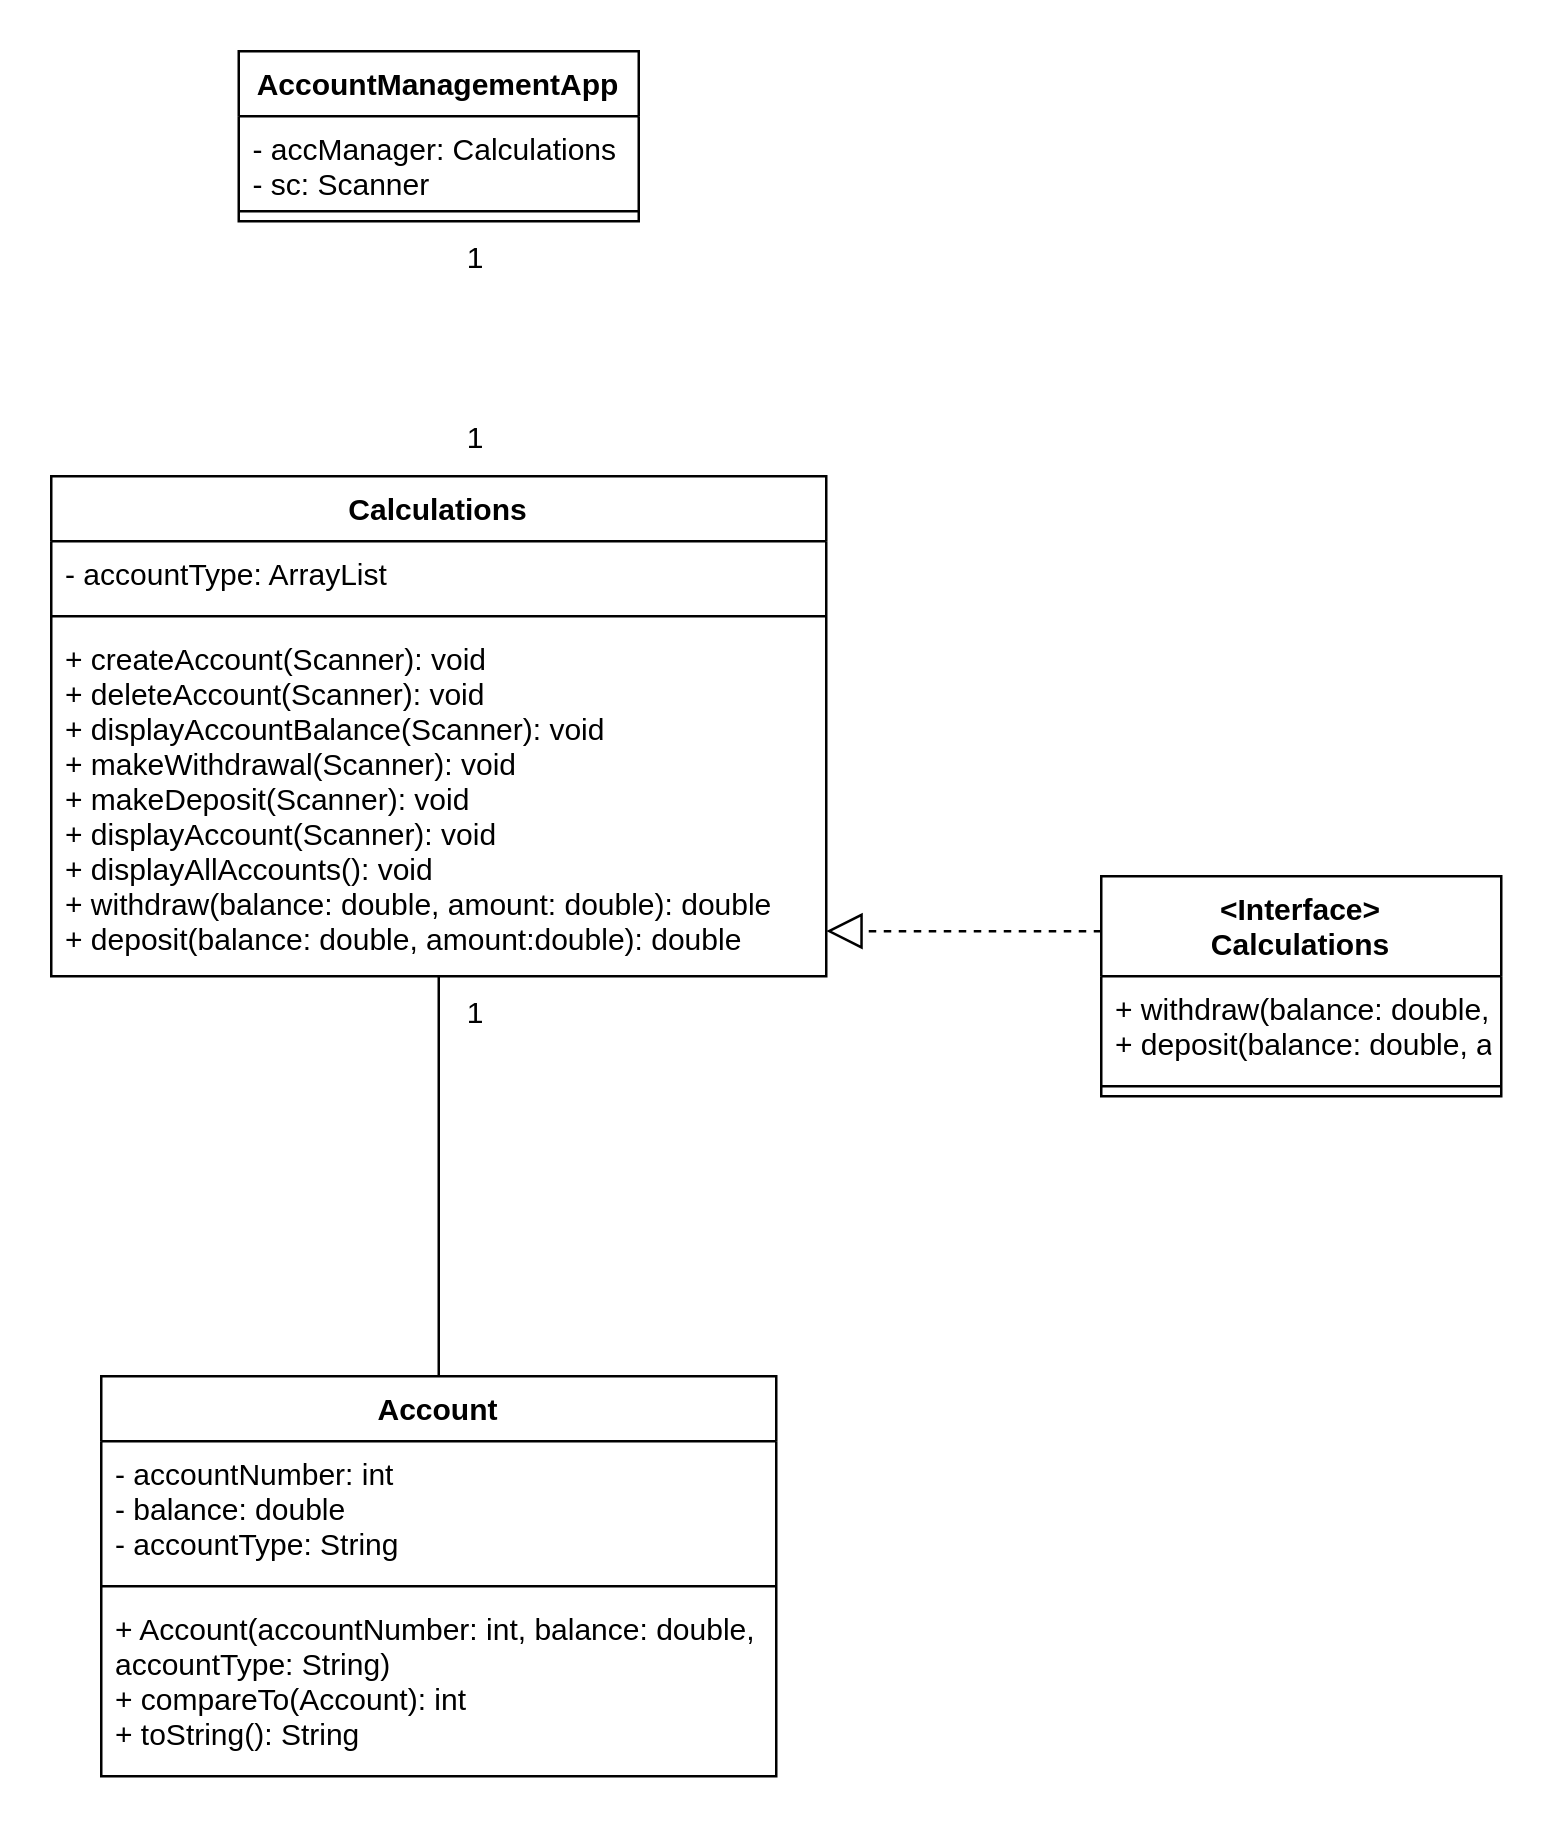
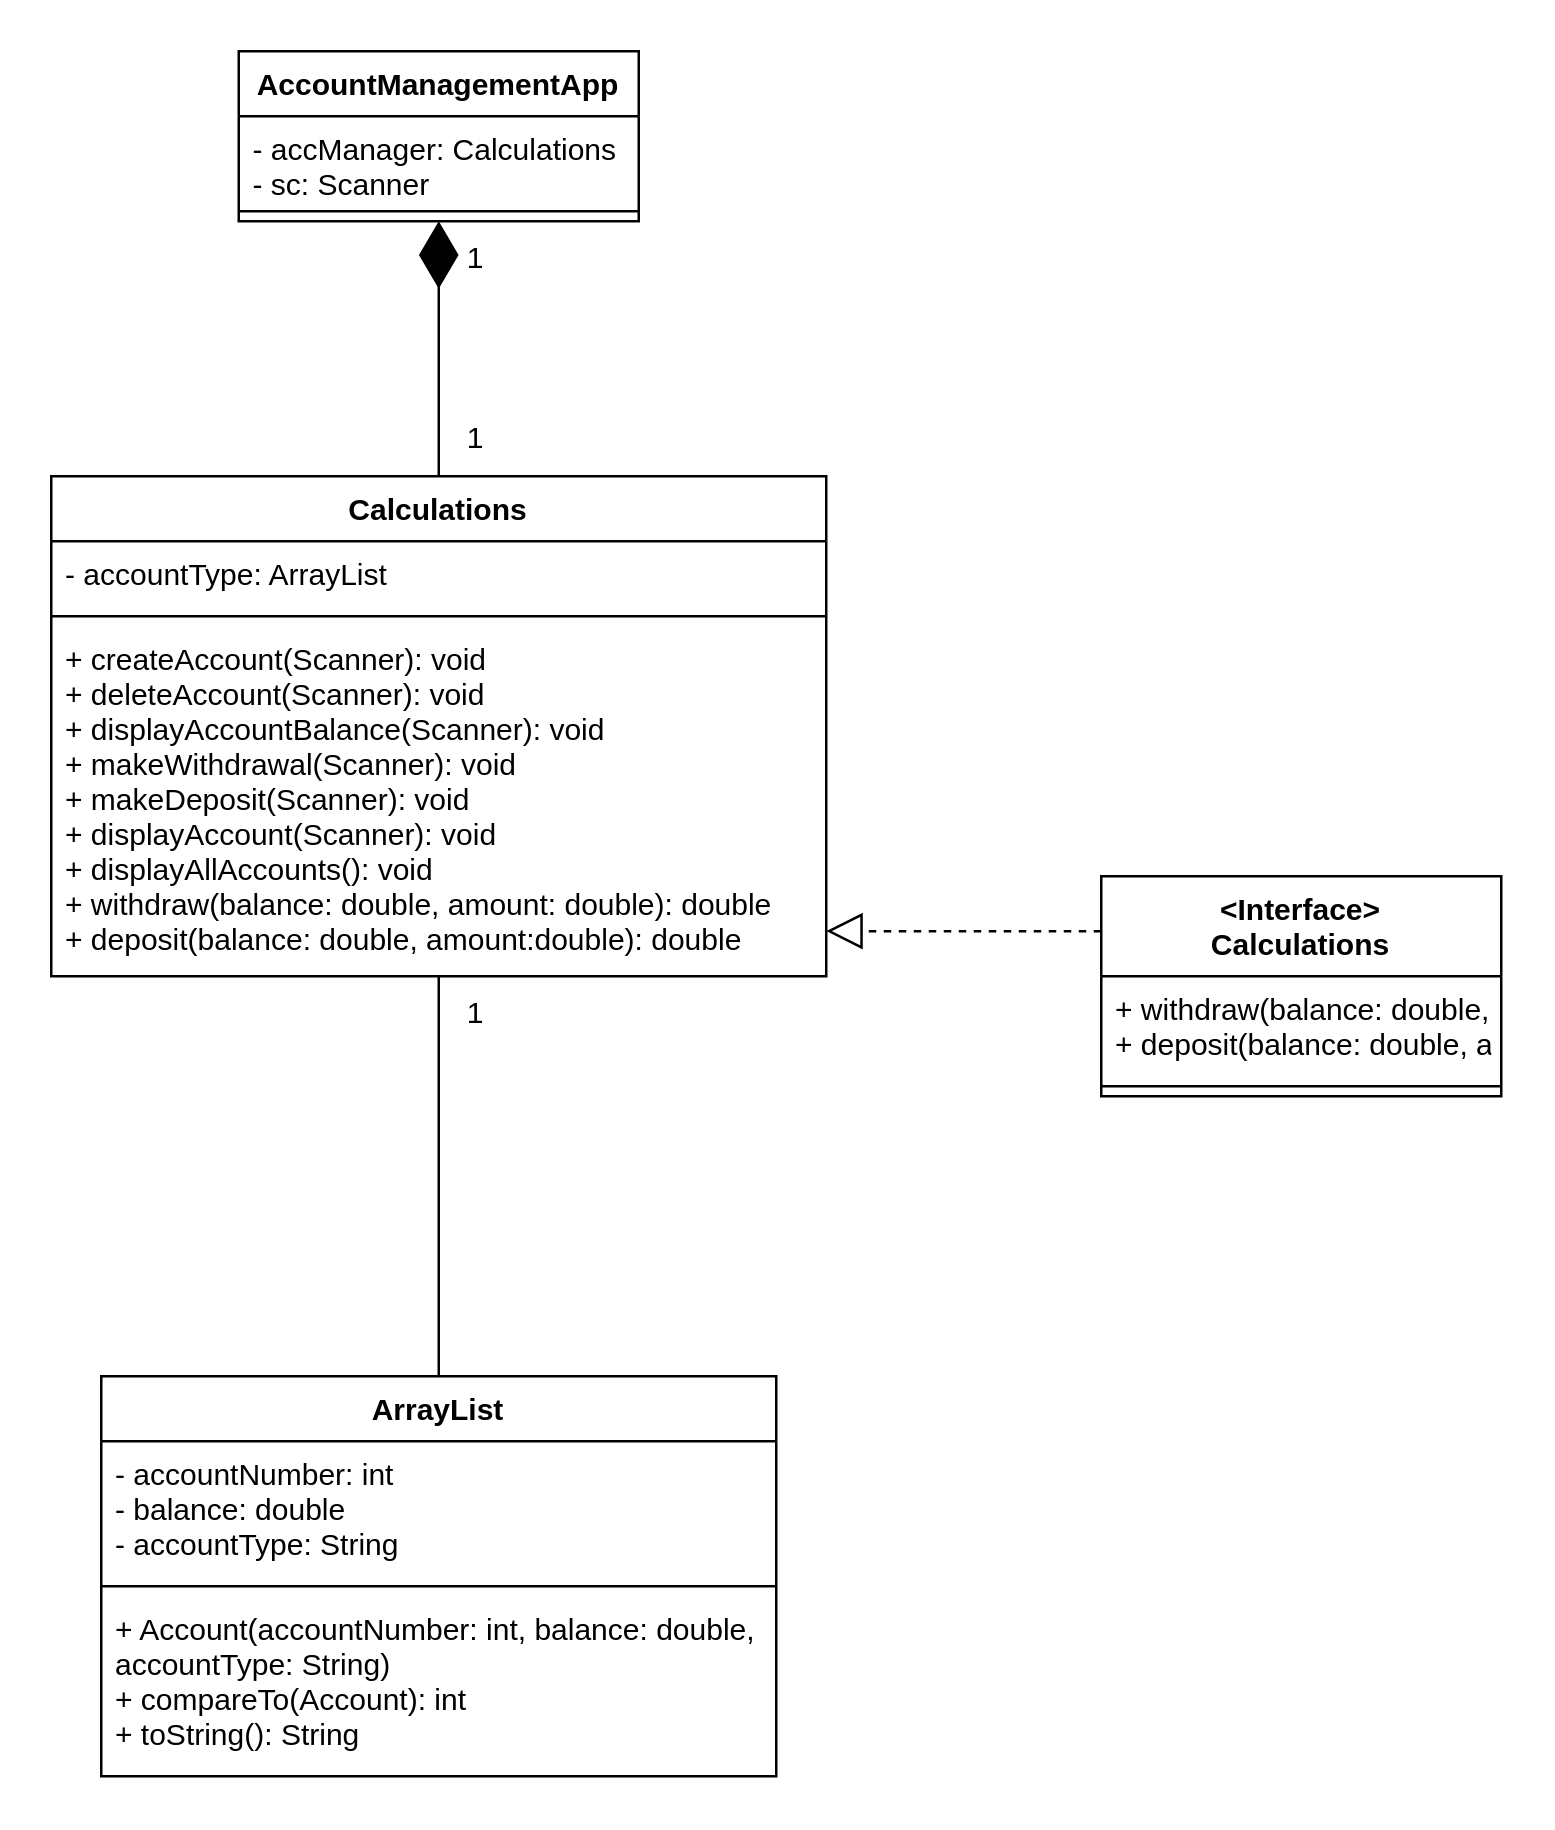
none -> (439, 381)
(438, 1410) -> (438, 1410)
